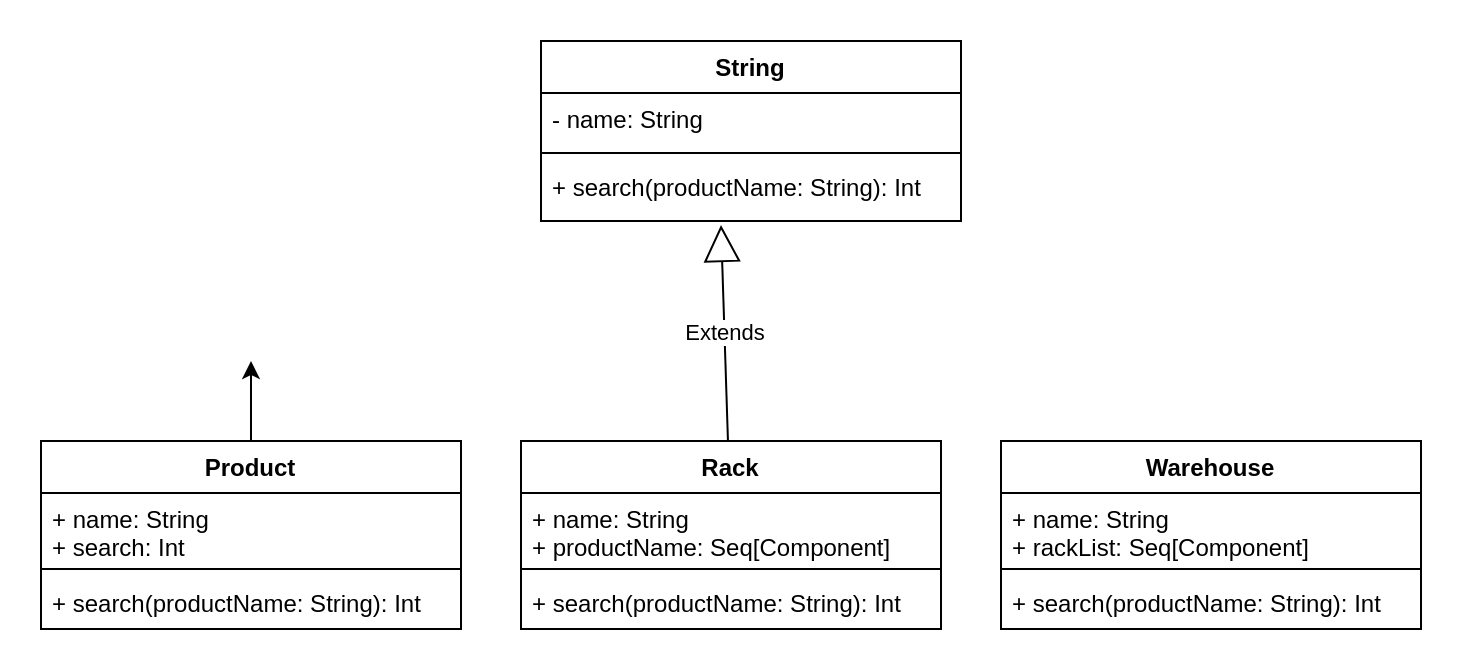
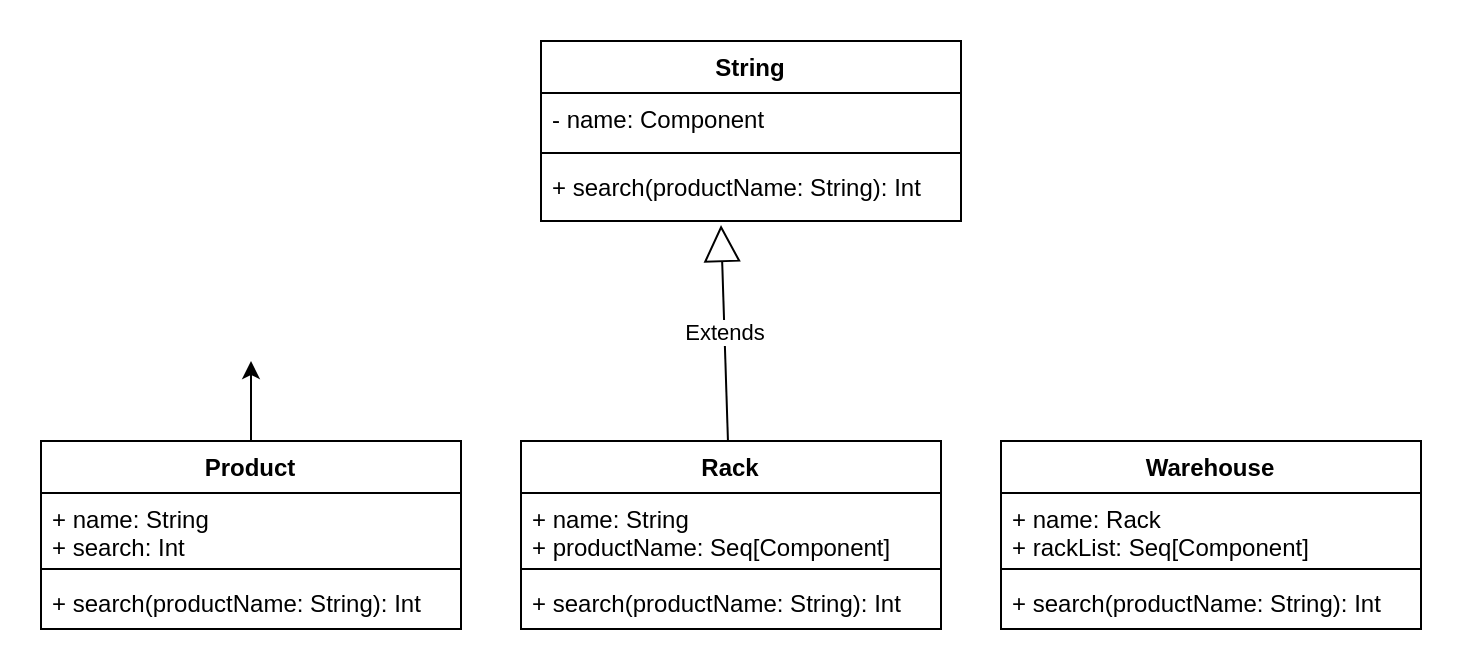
(637, 120) -> (660, 120)
(1097, 520) -> (1086, 520)
